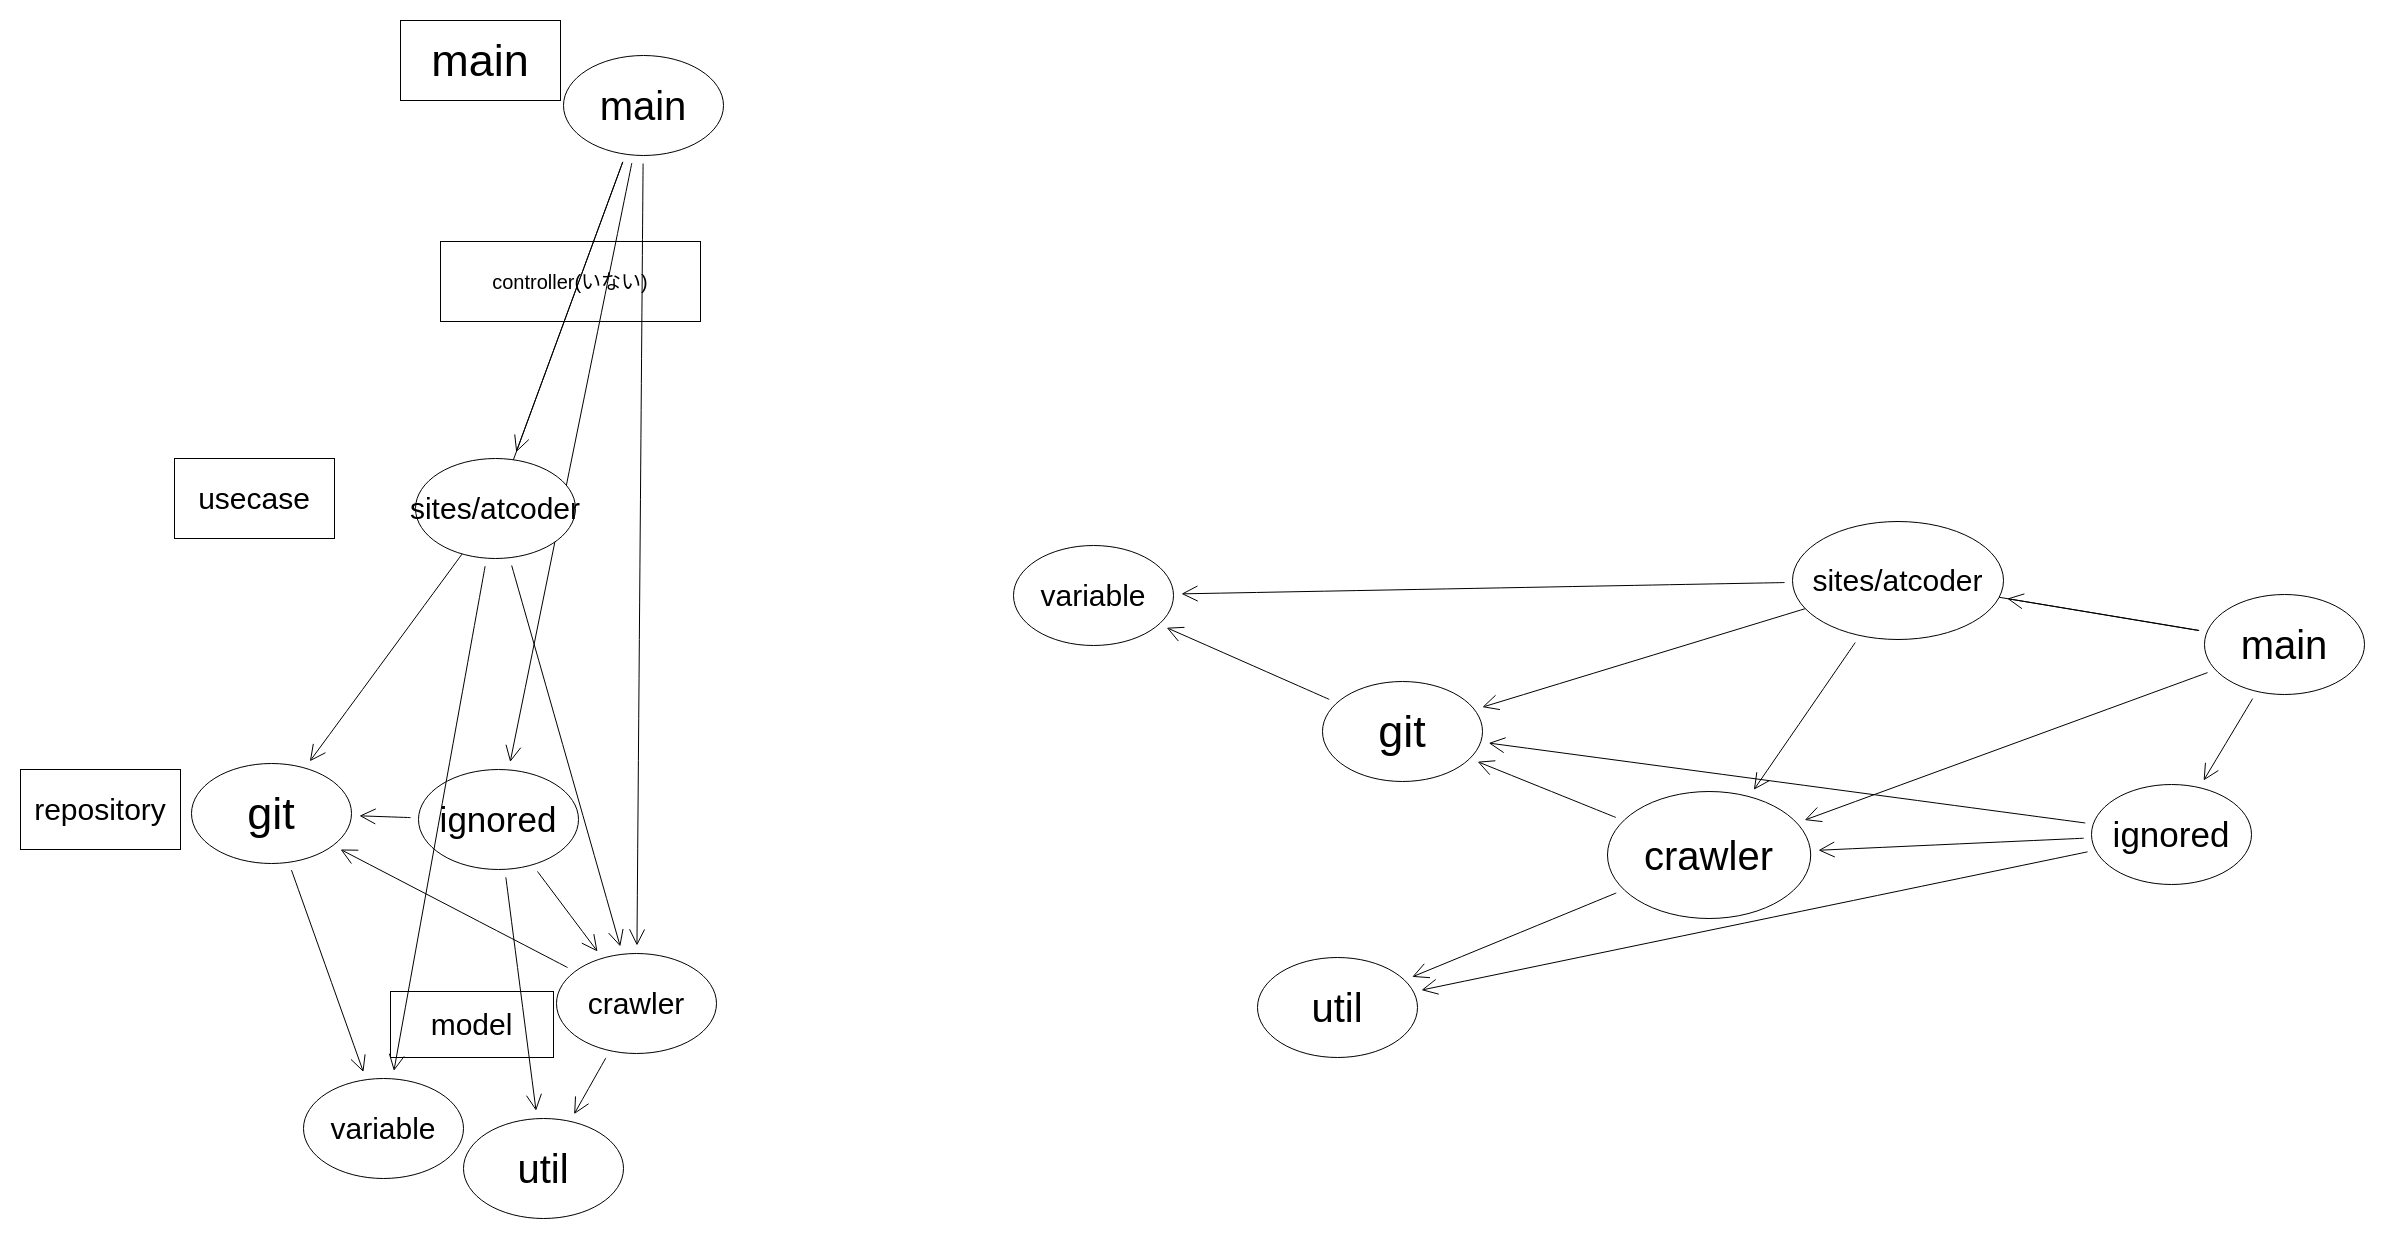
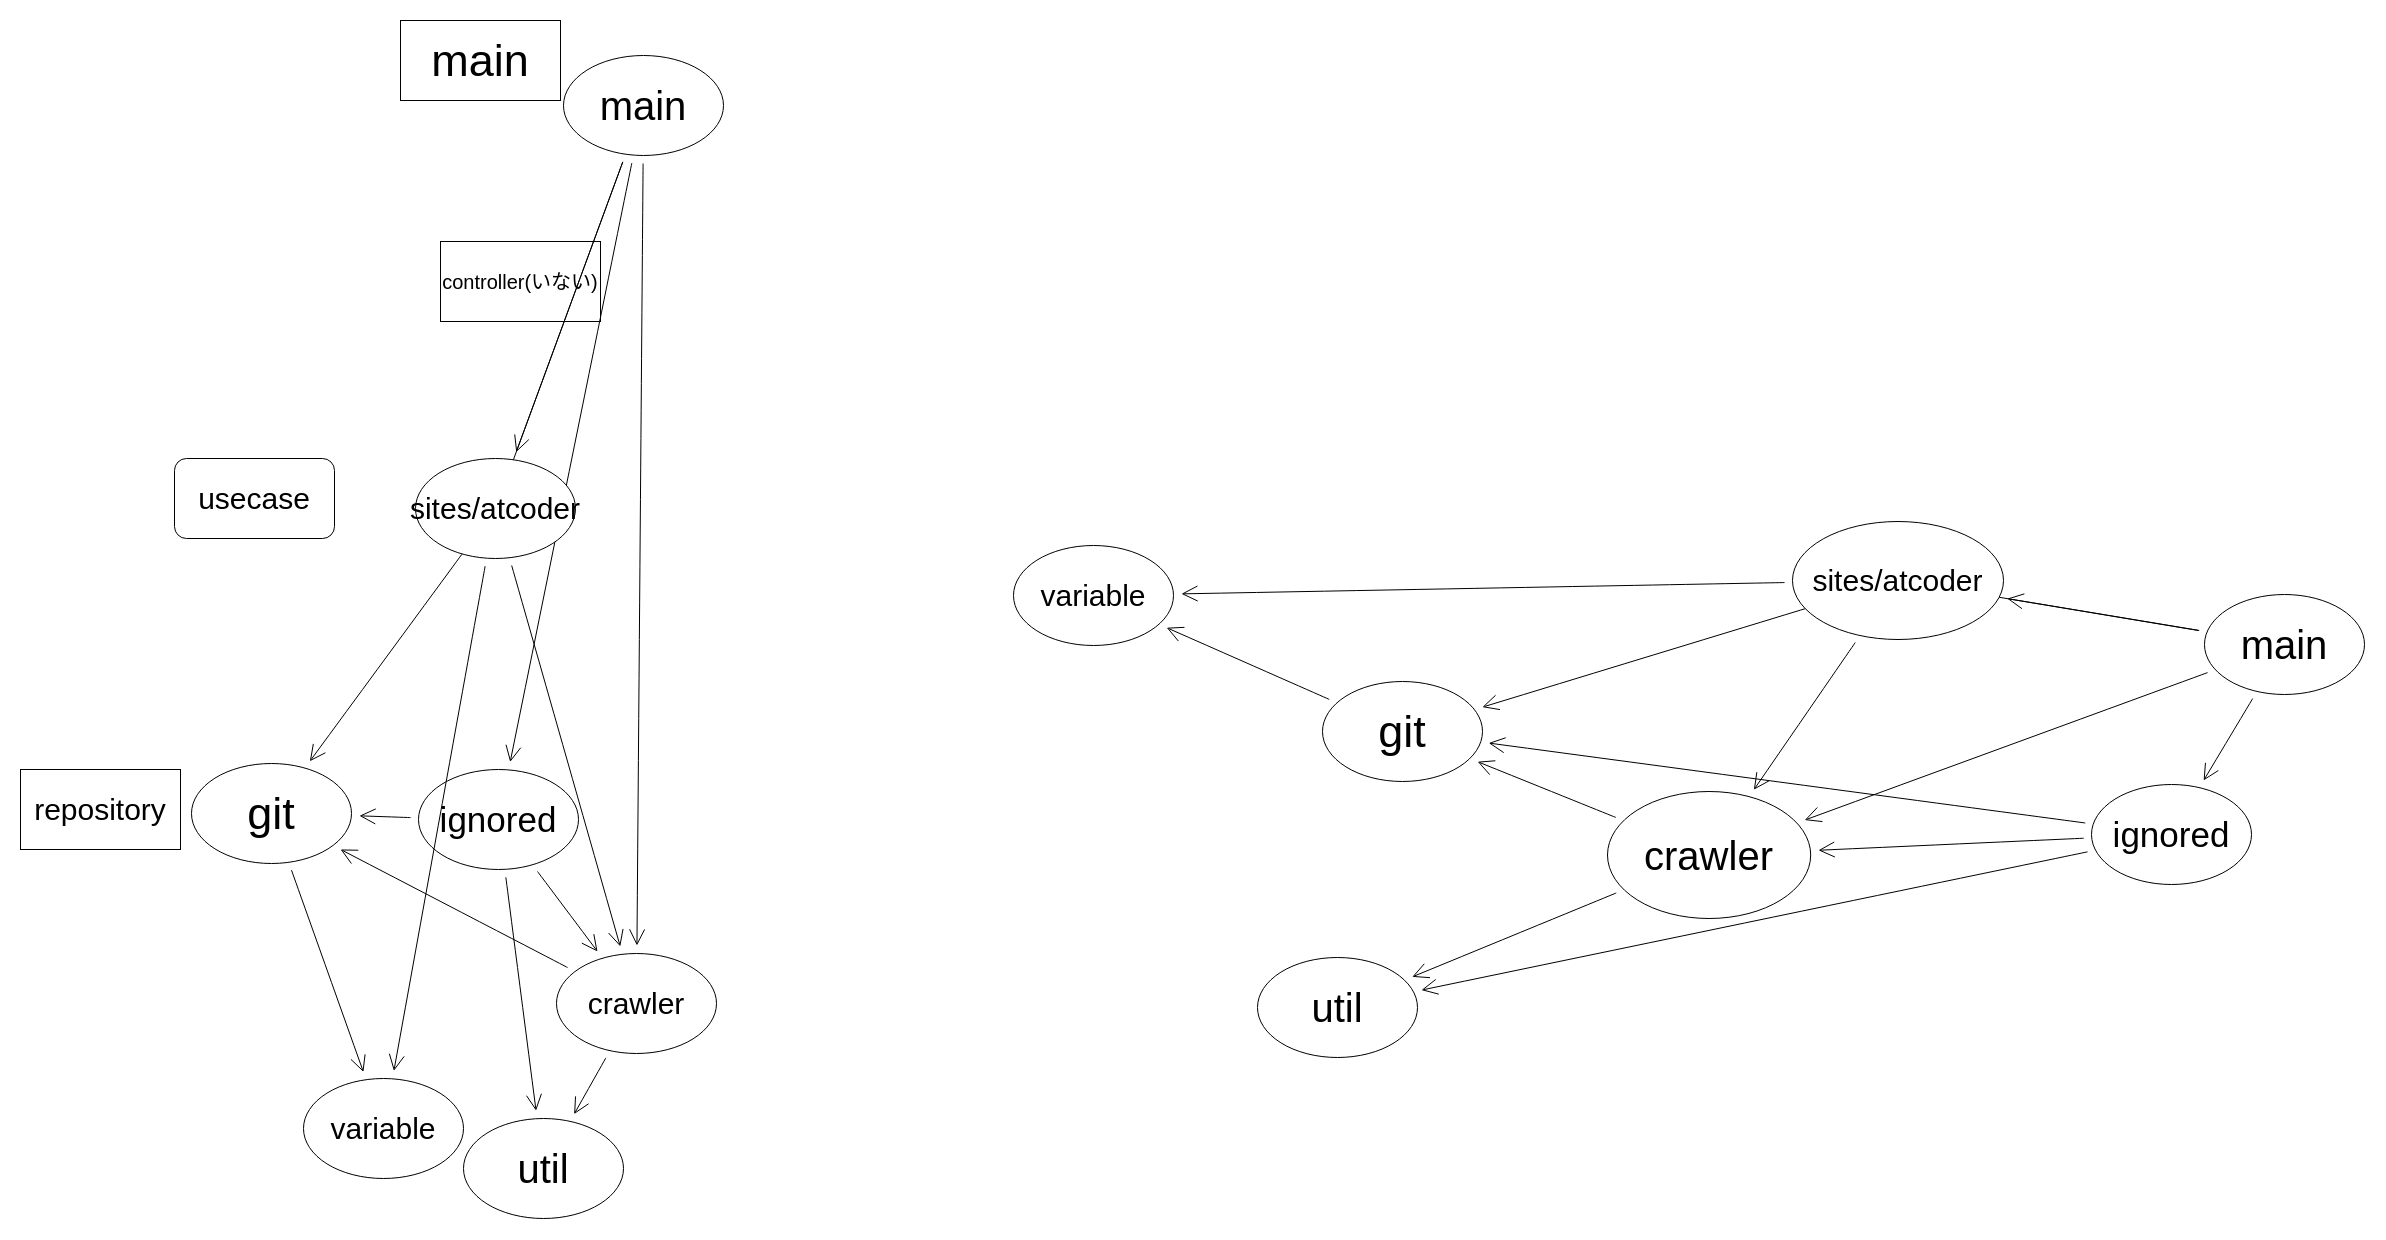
(571, 282) -> (521, 282)
(255, 499) -> (255, 499)
(472, 1025) -> none
